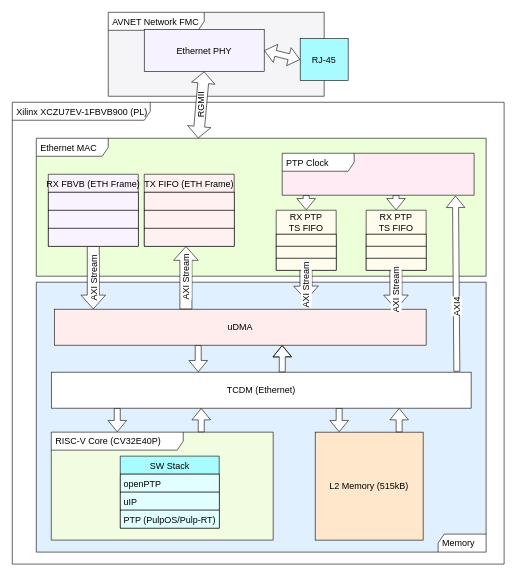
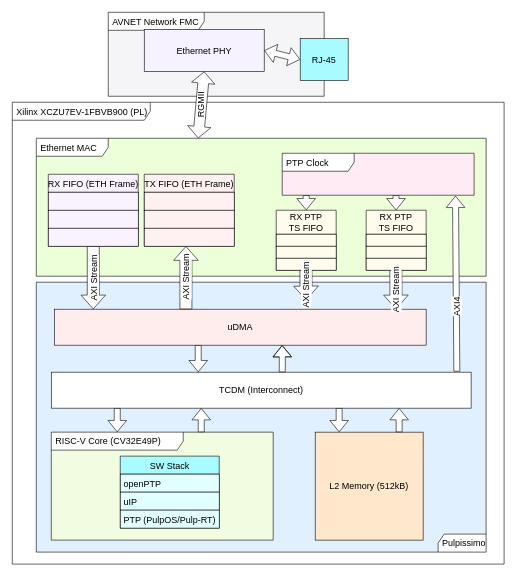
(93, 184) -> (93, 184)
(261, 390) -> (261, 390)
(109, 441) -> (109, 441)
(369, 486) -> (369, 486)
(458, 543) -> (464, 543)
